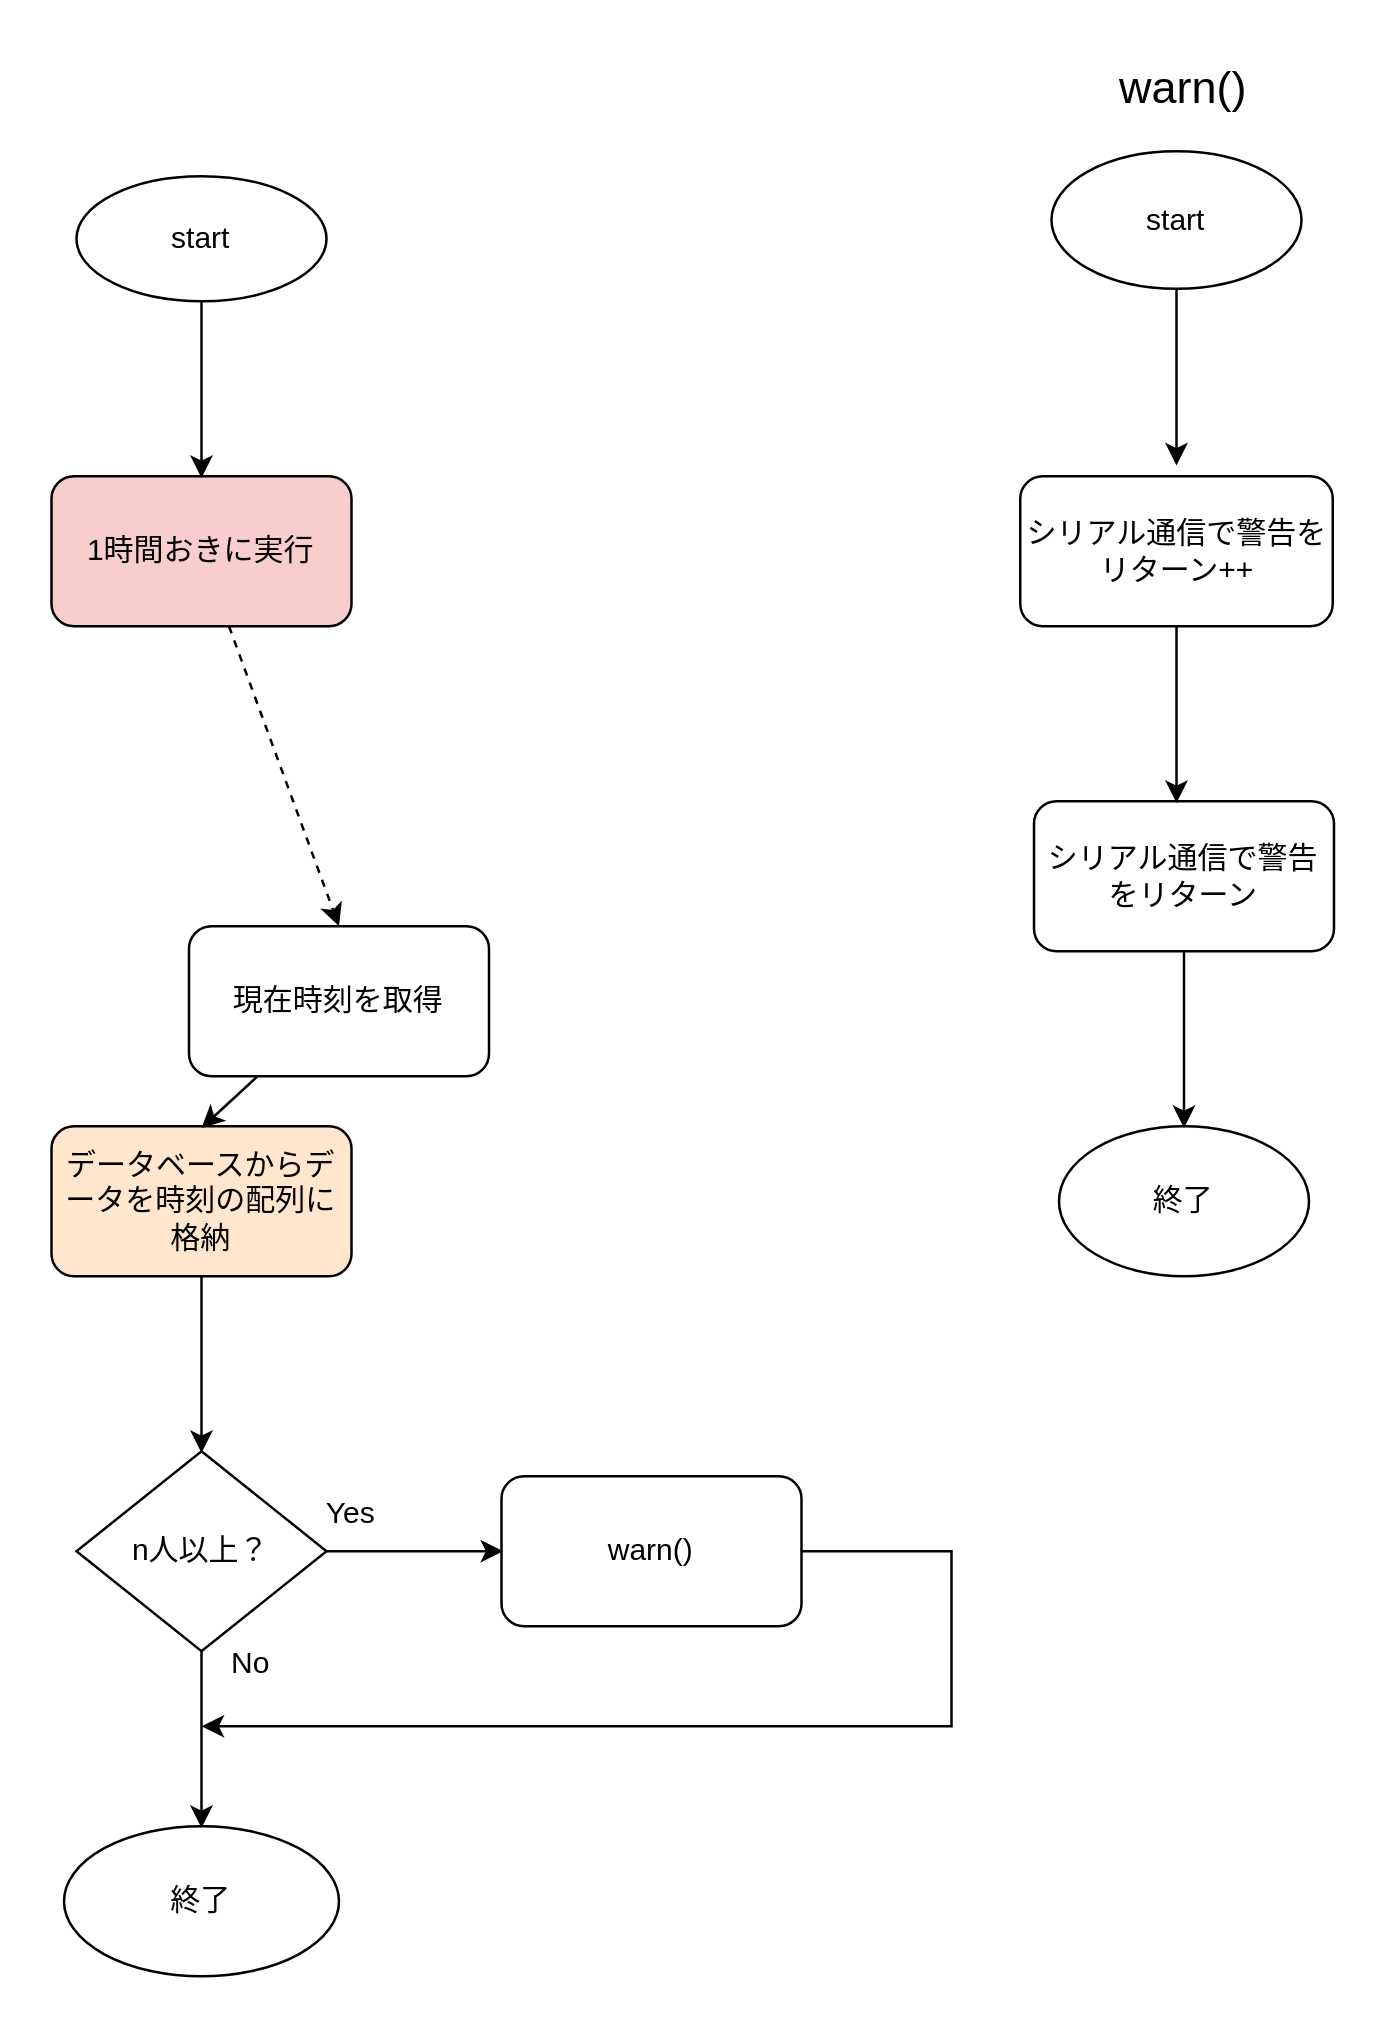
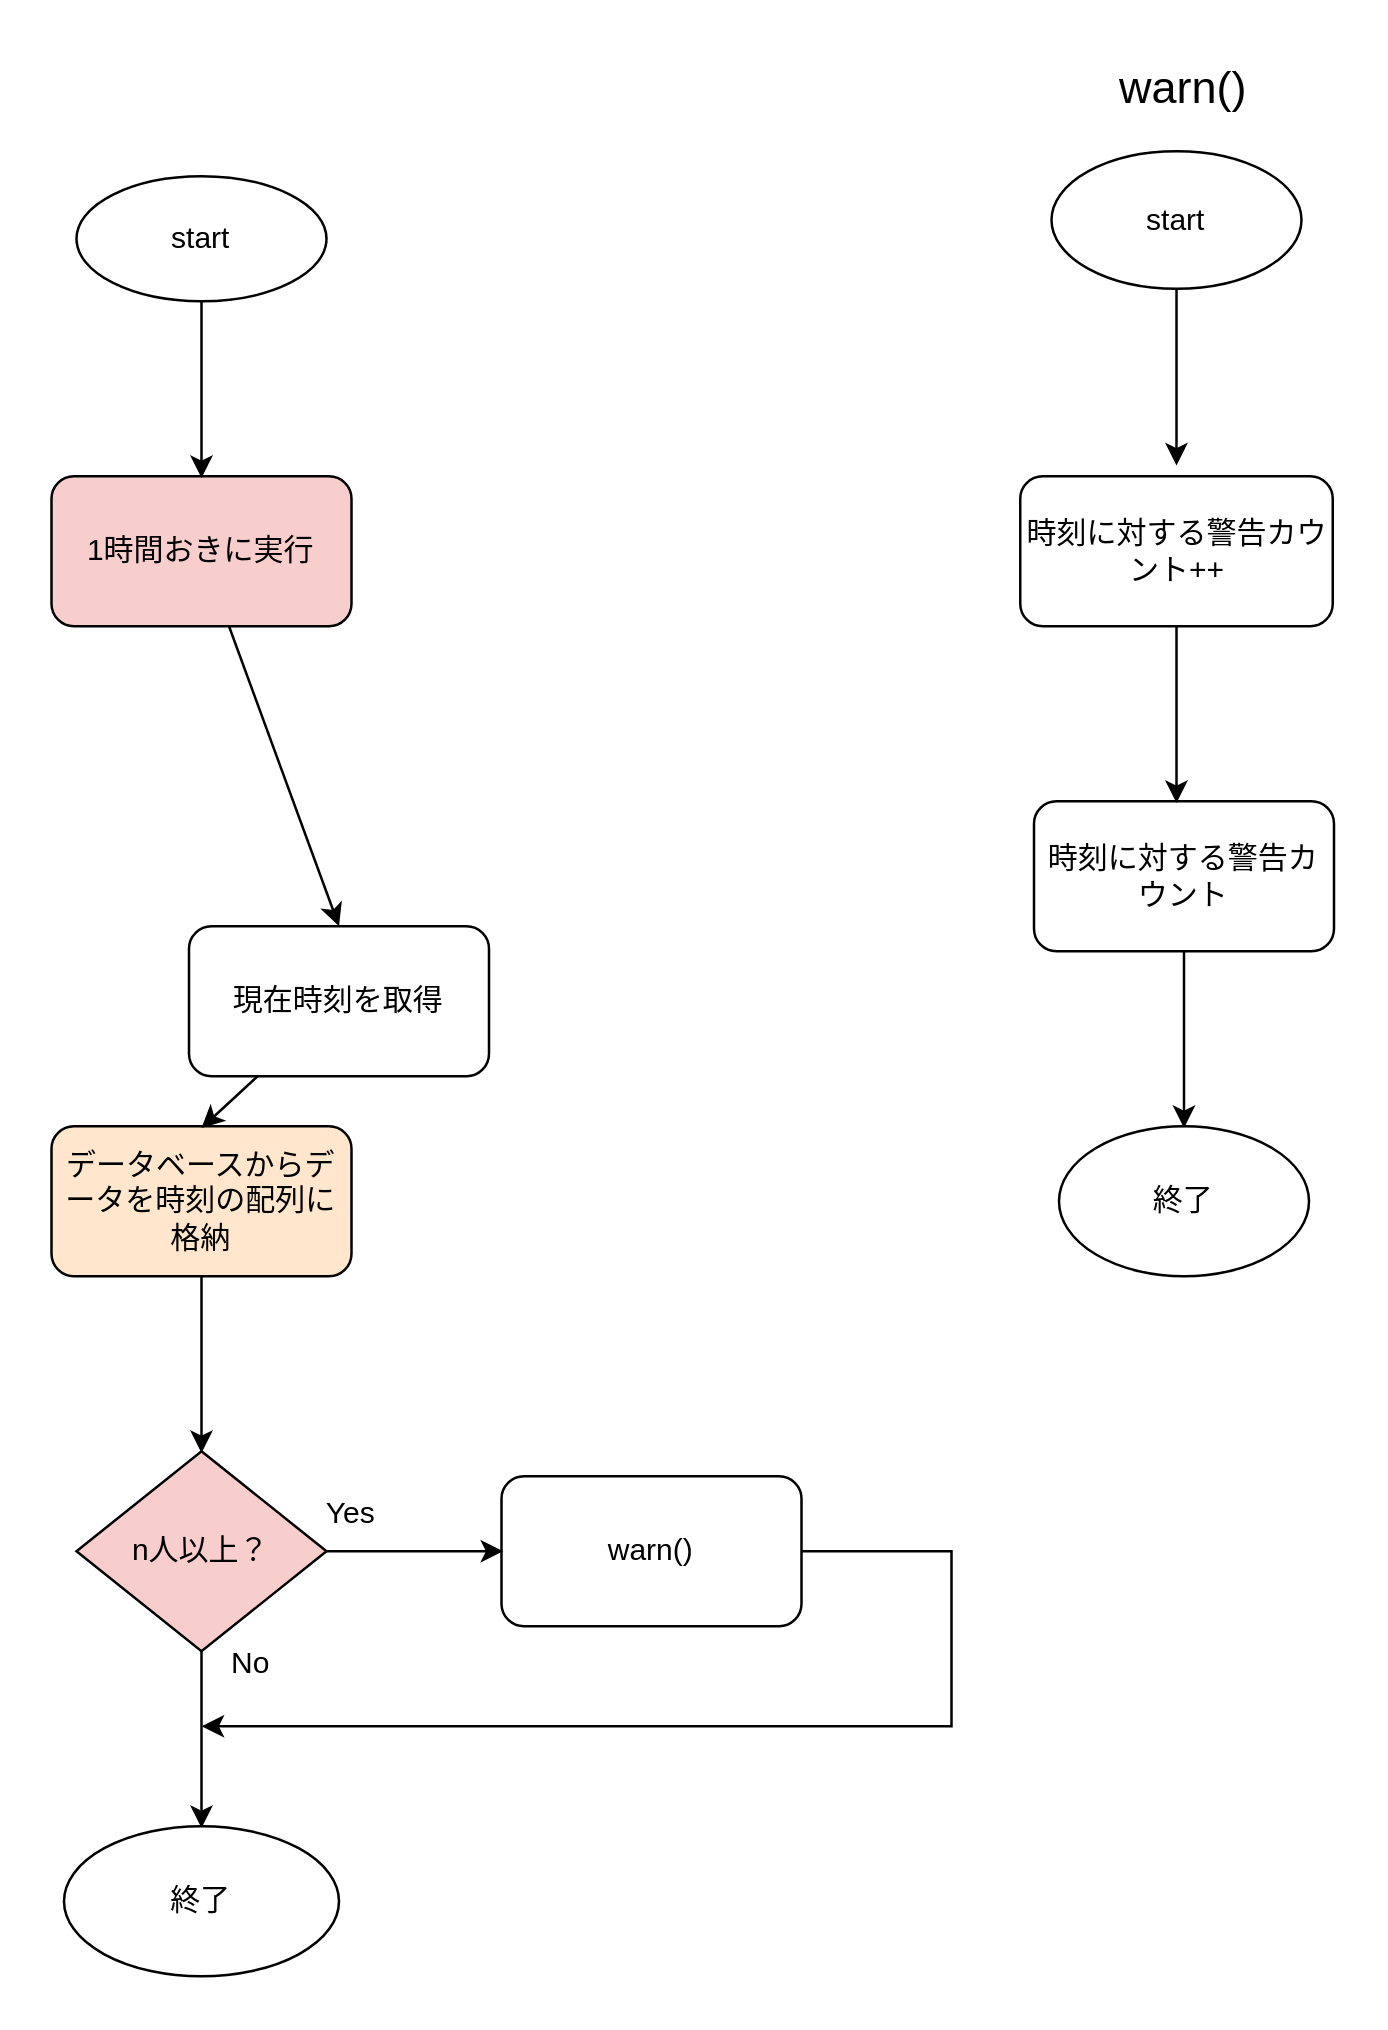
(1178, 551) -> (1178, 551)
(281, 768) -> (281, 768)
(1184, 876) -> (1184, 876)
(201, 1551) -> (201, 1551)
